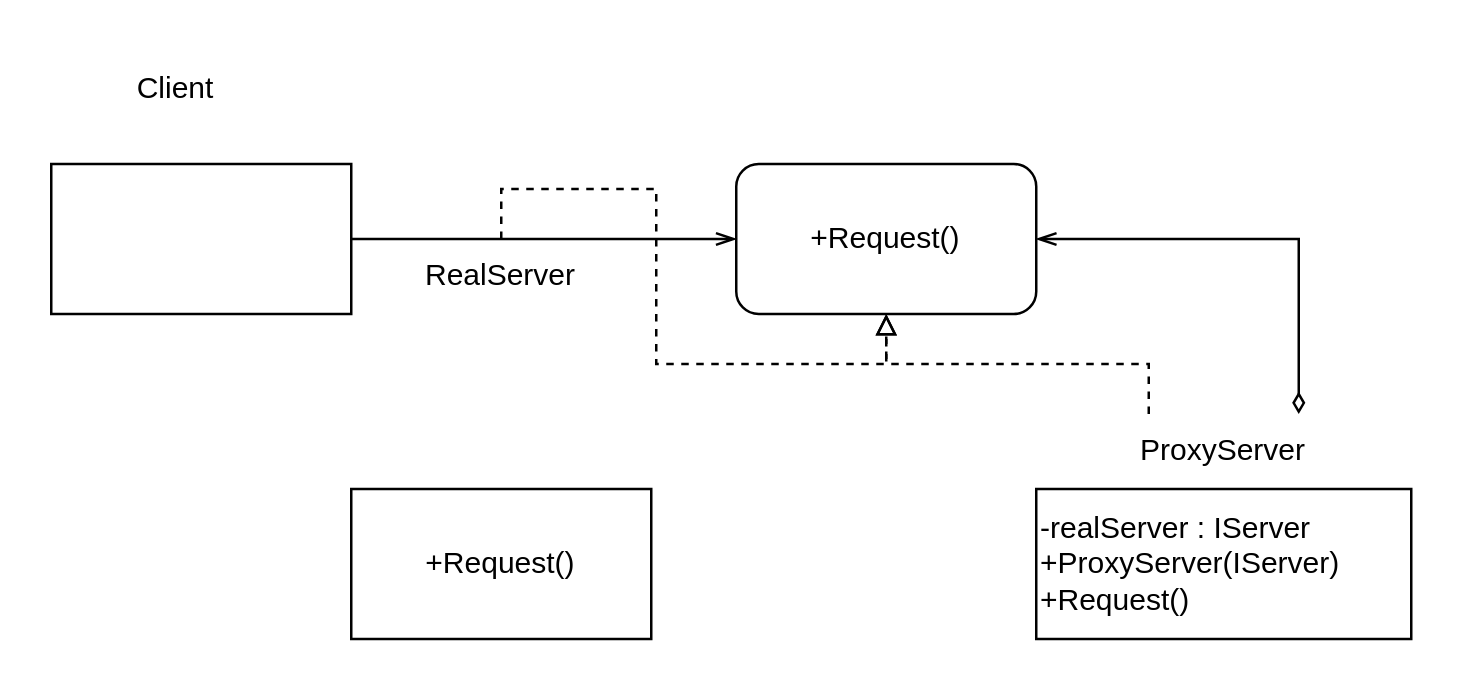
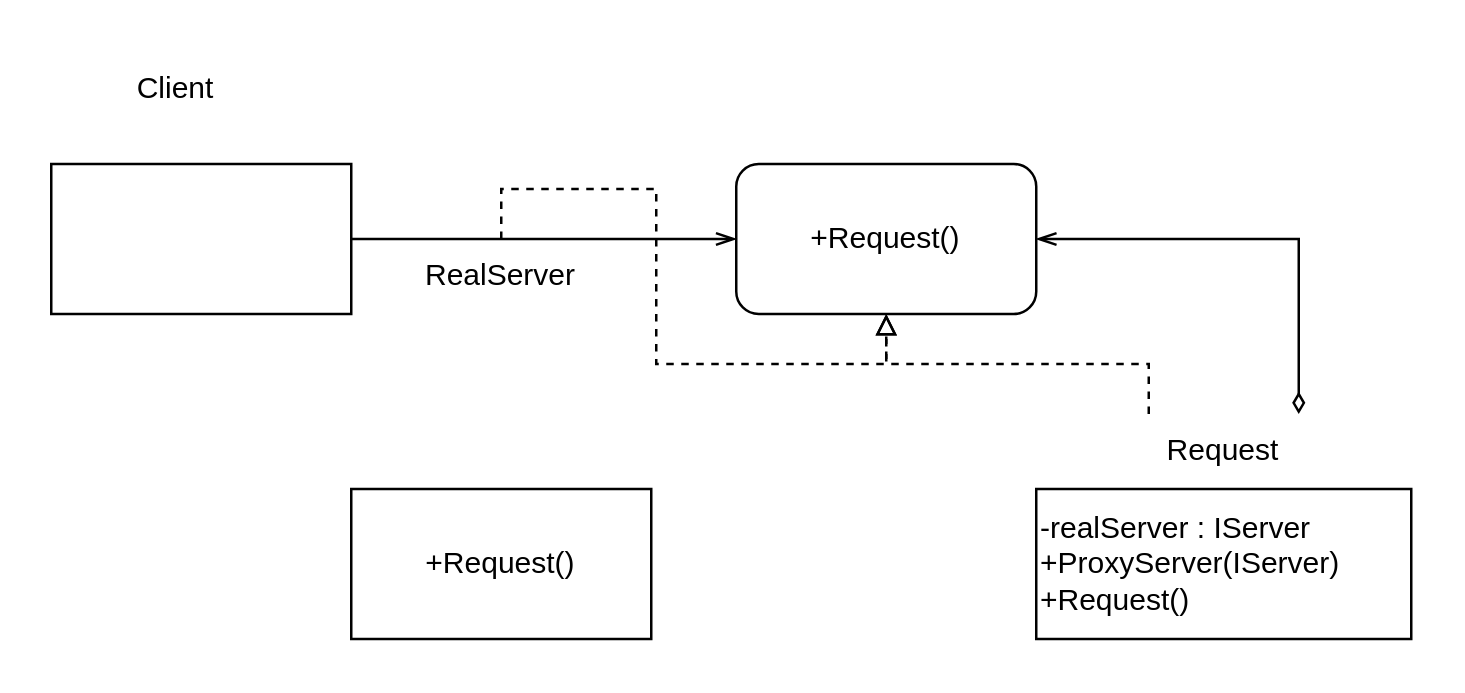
(1224, 451) -> (1224, 451)
